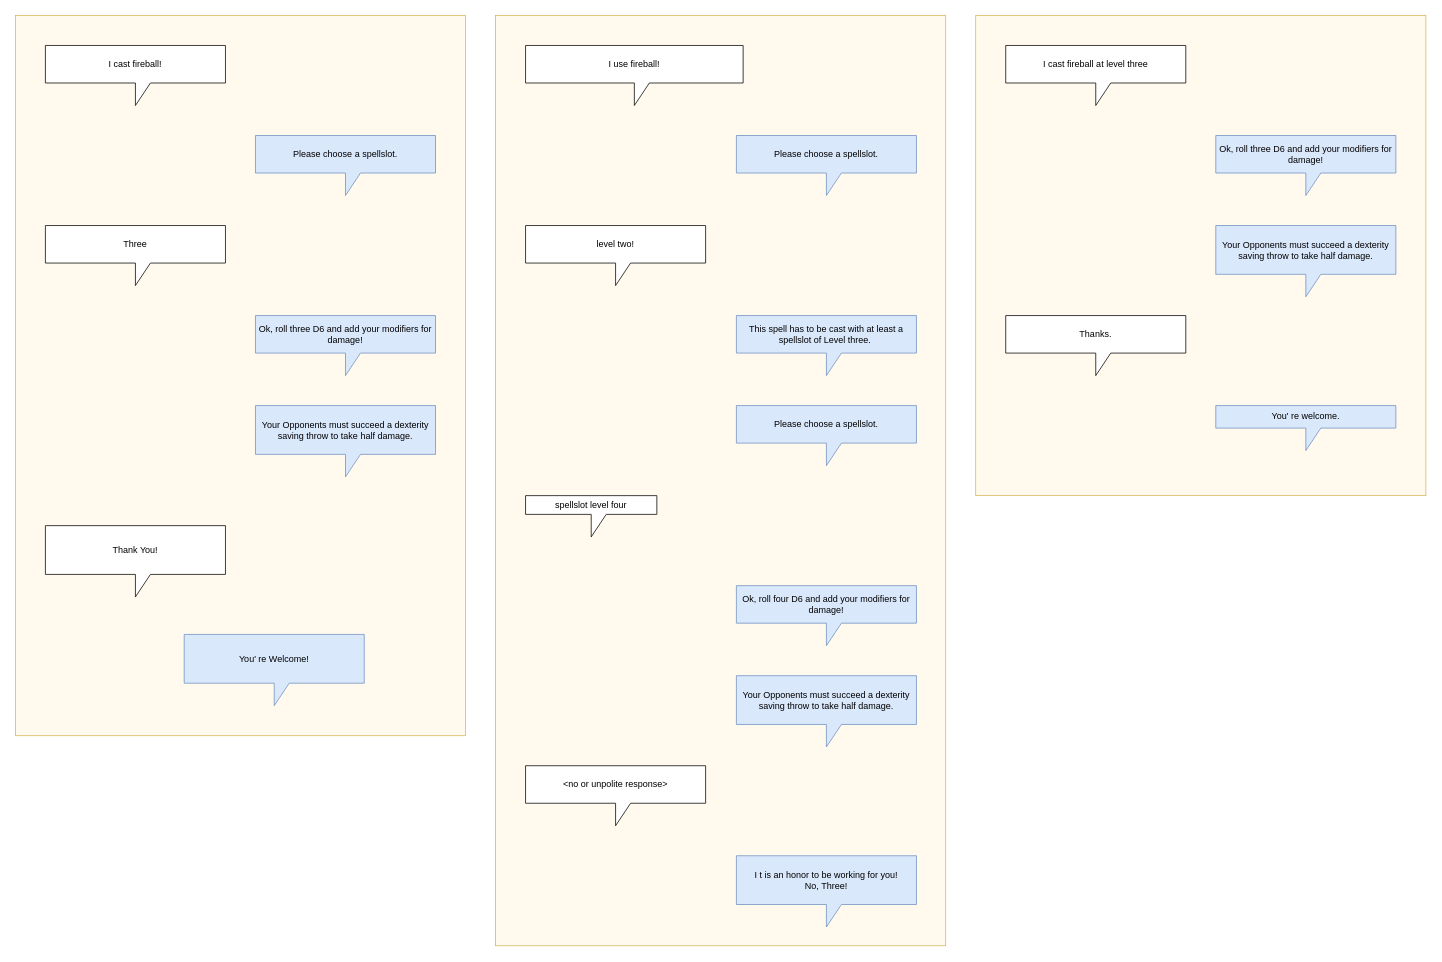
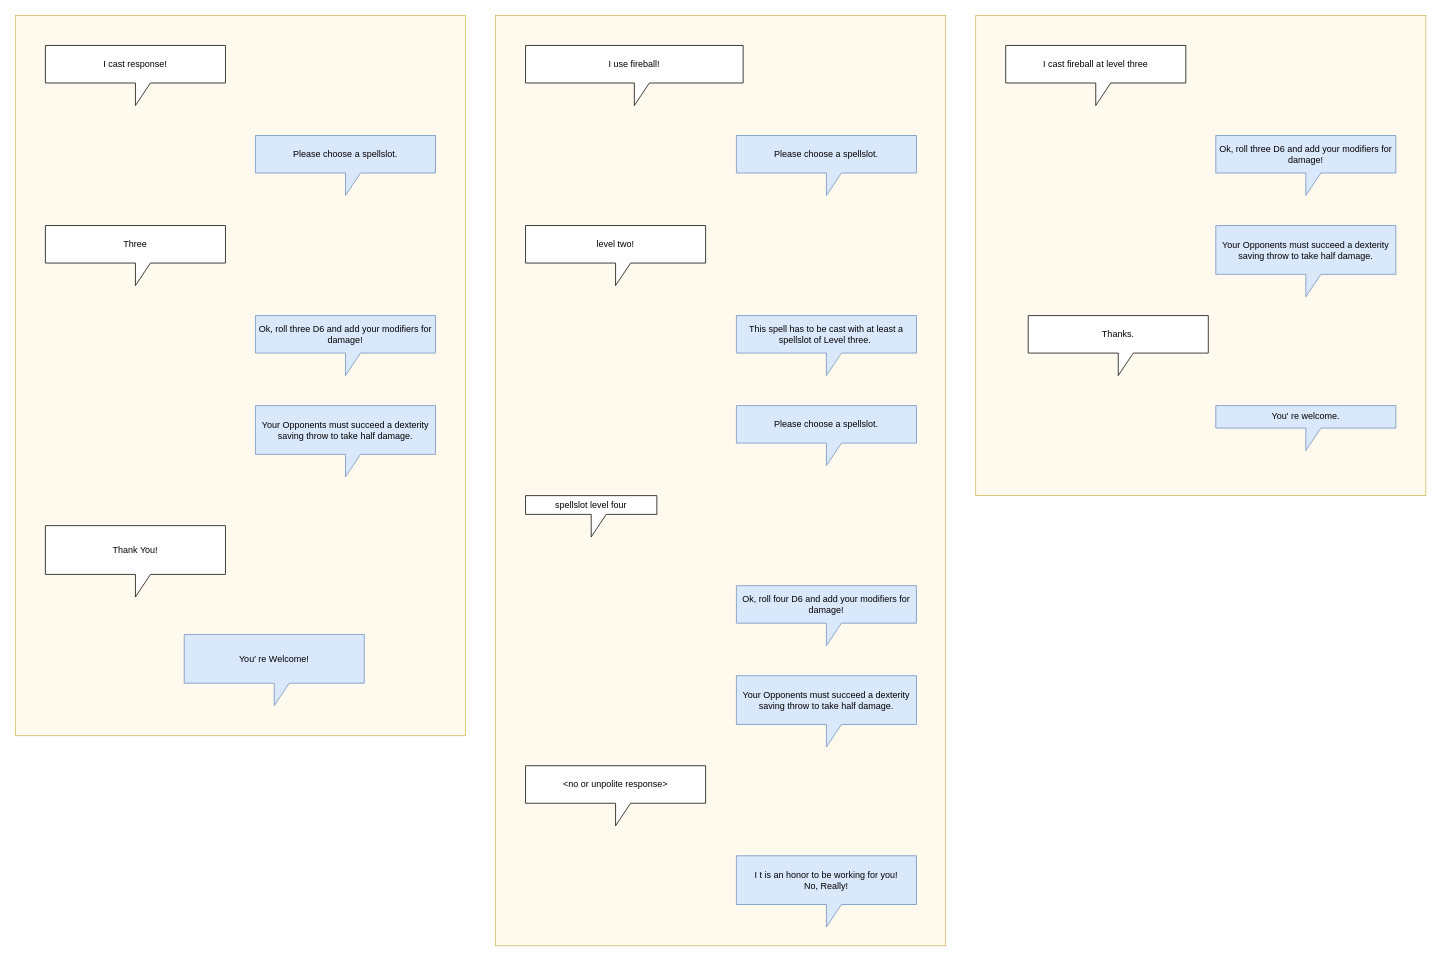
(135, 64) -> (135, 64)
(1095, 345) -> (1118, 345)
(826, 880) -> (826, 880)
